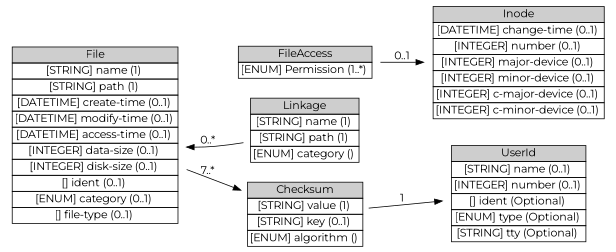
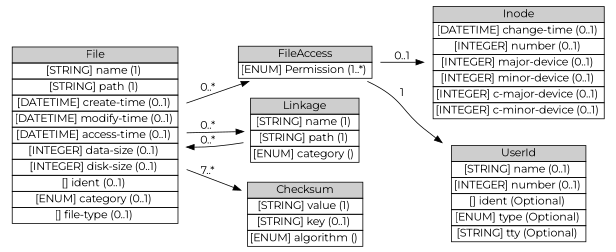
none -> (214, 94)
none -> (211, 132)
(402, 205) -> (403, 108)
